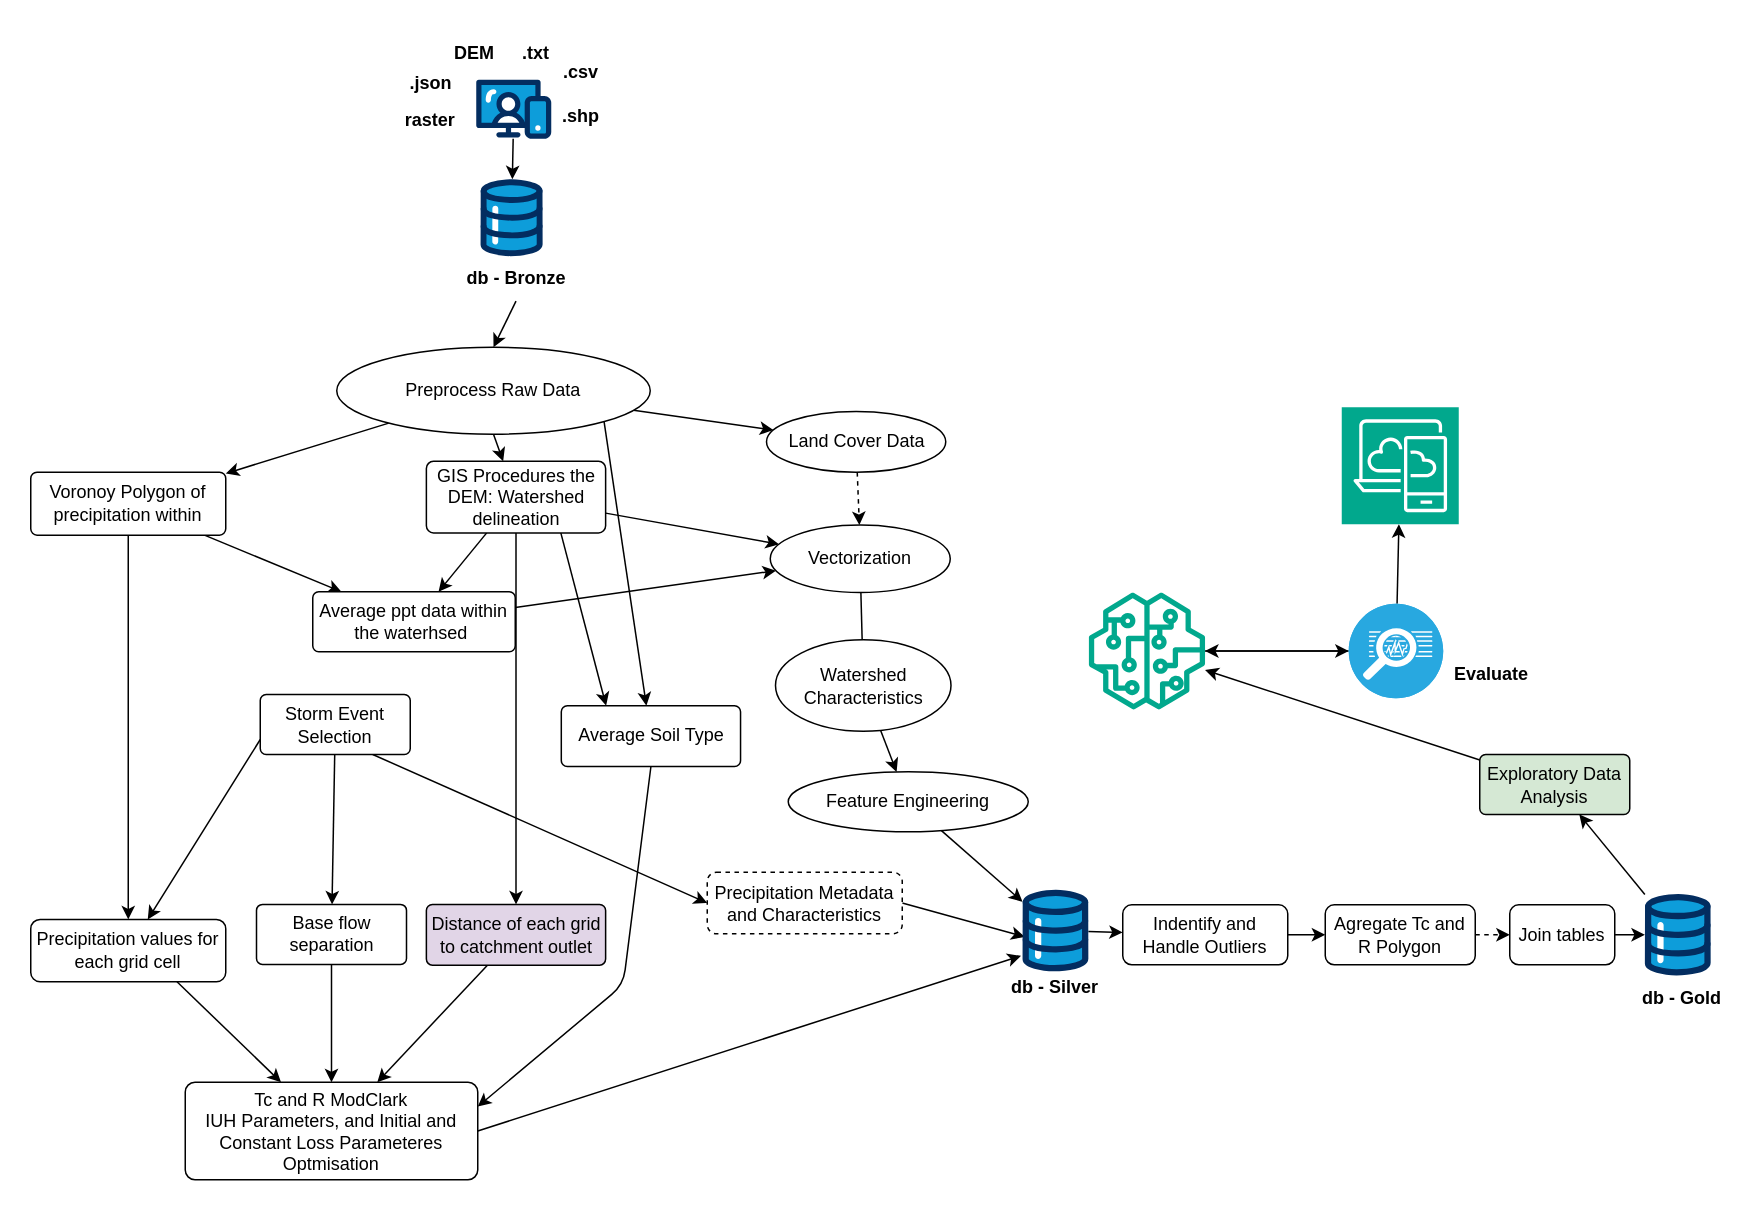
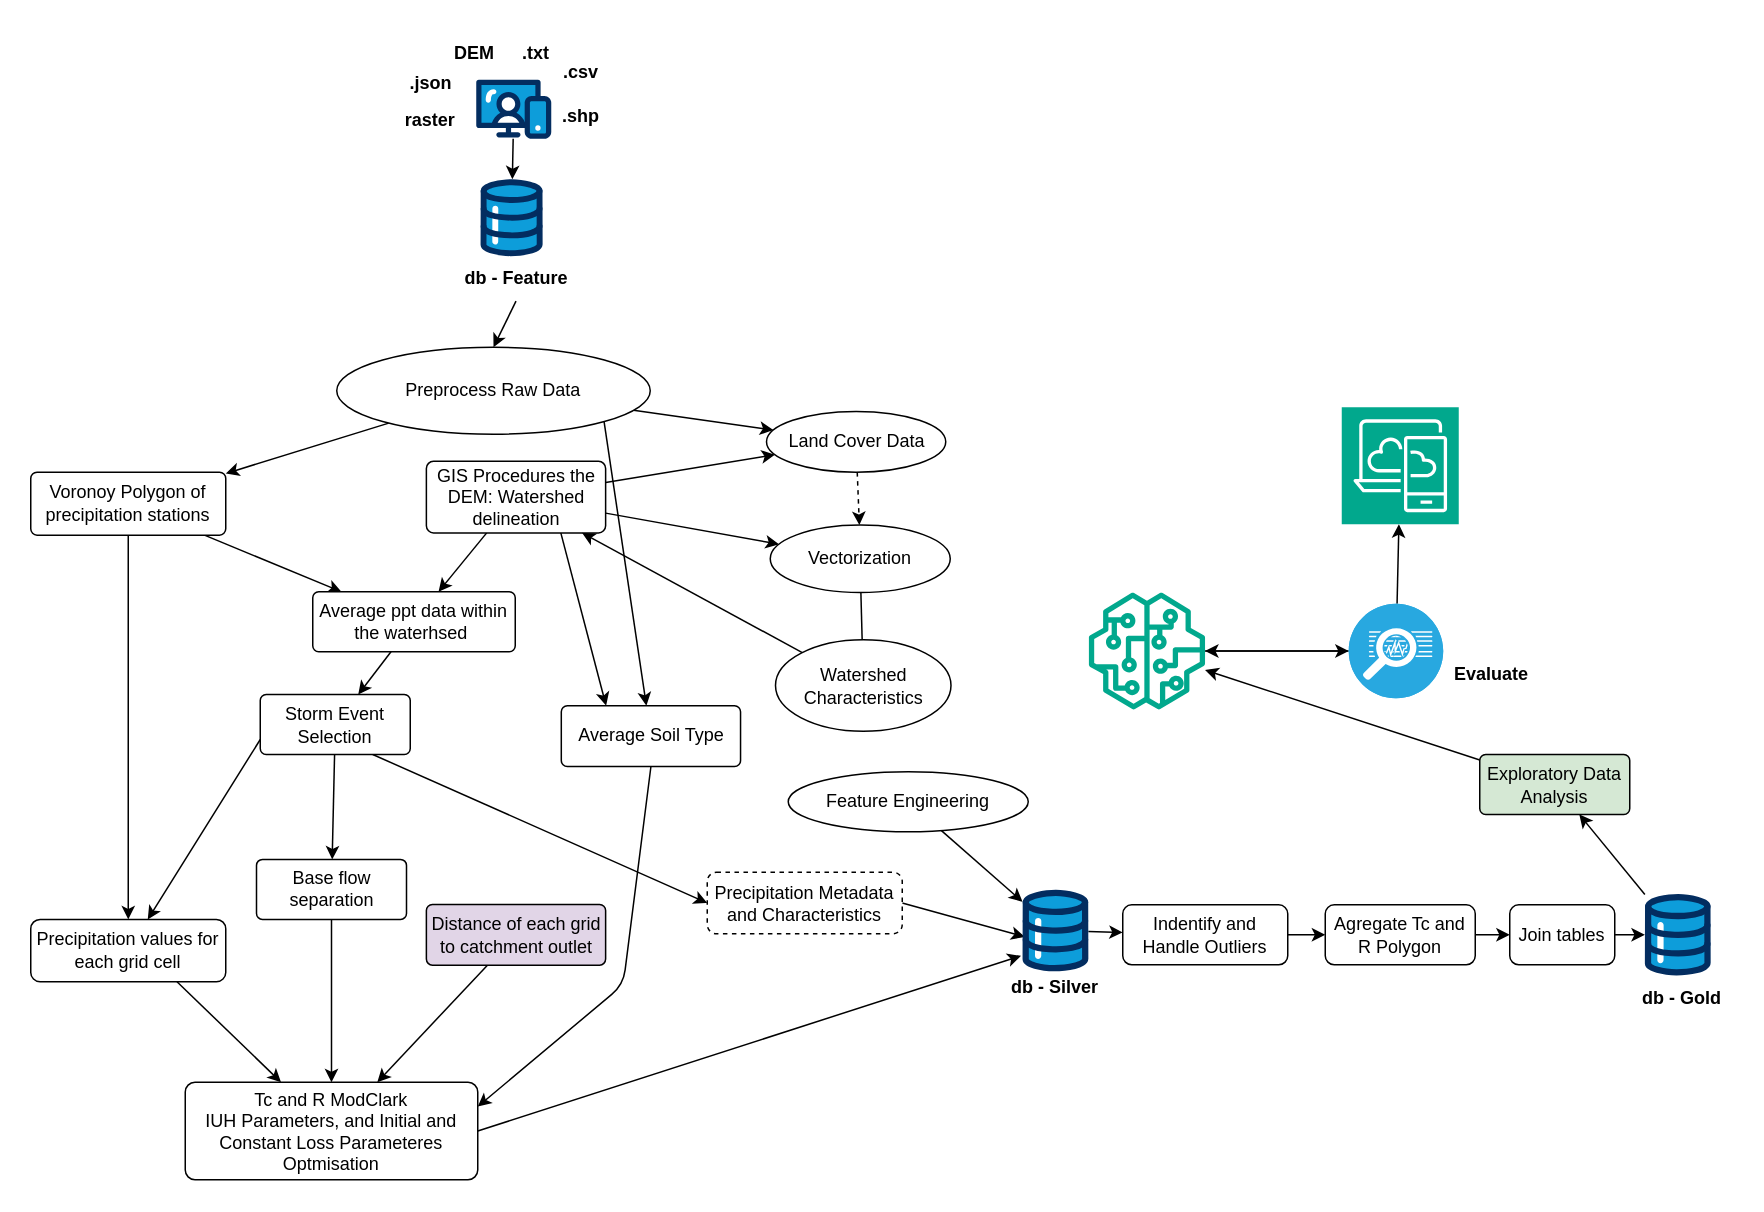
(517, 278) -> (517, 278)
(497, 443) -> none
(128, 503) -> (128, 503)
(642, 590) -> (378, 669)
(516, 713) -> (686, 469)
(887, 747) -> (697, 595)
(332, 934) -> (332, 889)
(1489, 935) -> (1489, 935)
